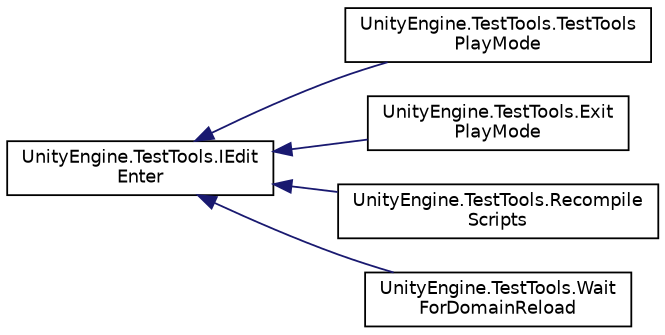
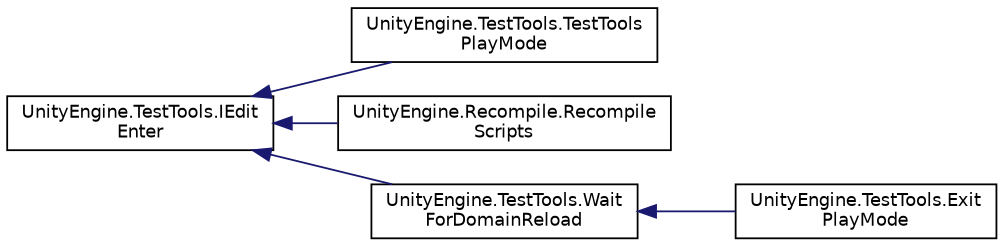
(330, 144) -> (696, 211)
(498, 211) -> (505, 123)
